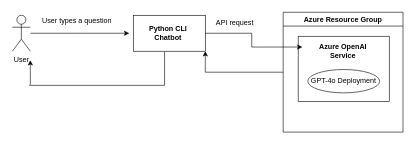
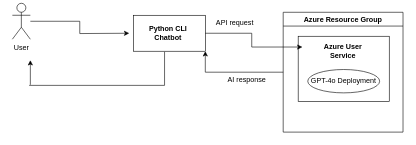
(77, 21) -> none
(21, 33) -> (21, 21)
(344, 51) -> (344, 51)
none -> (247, 80)
